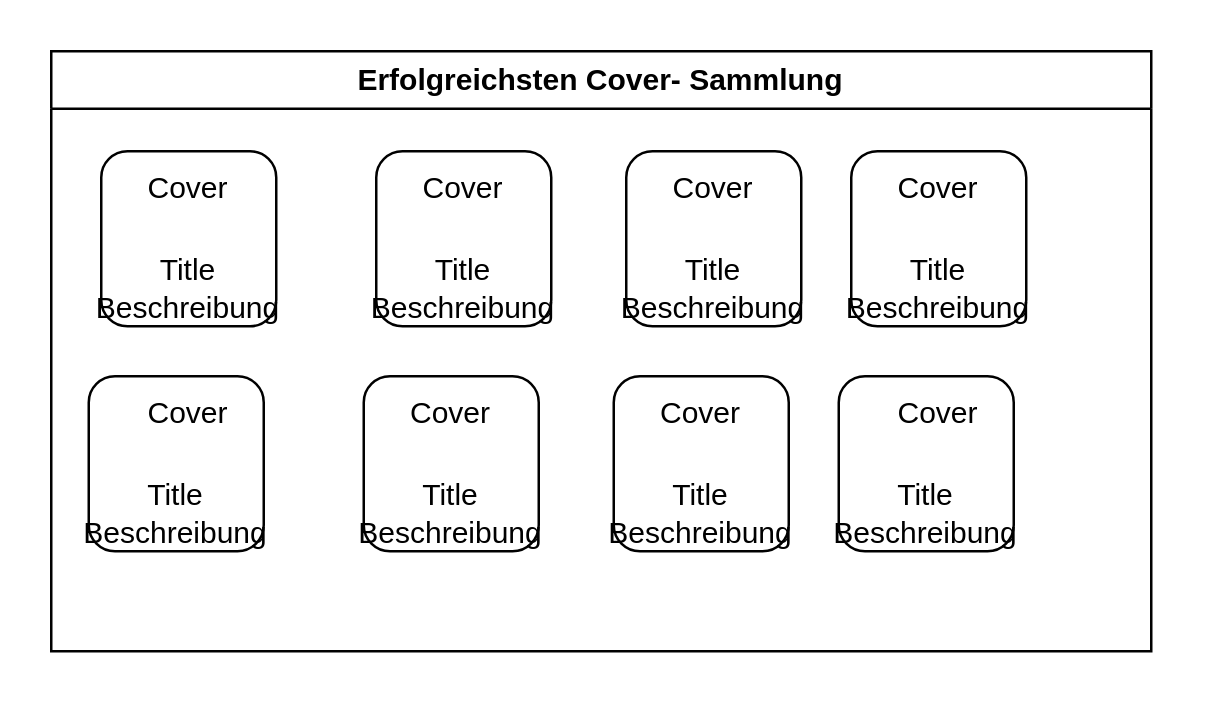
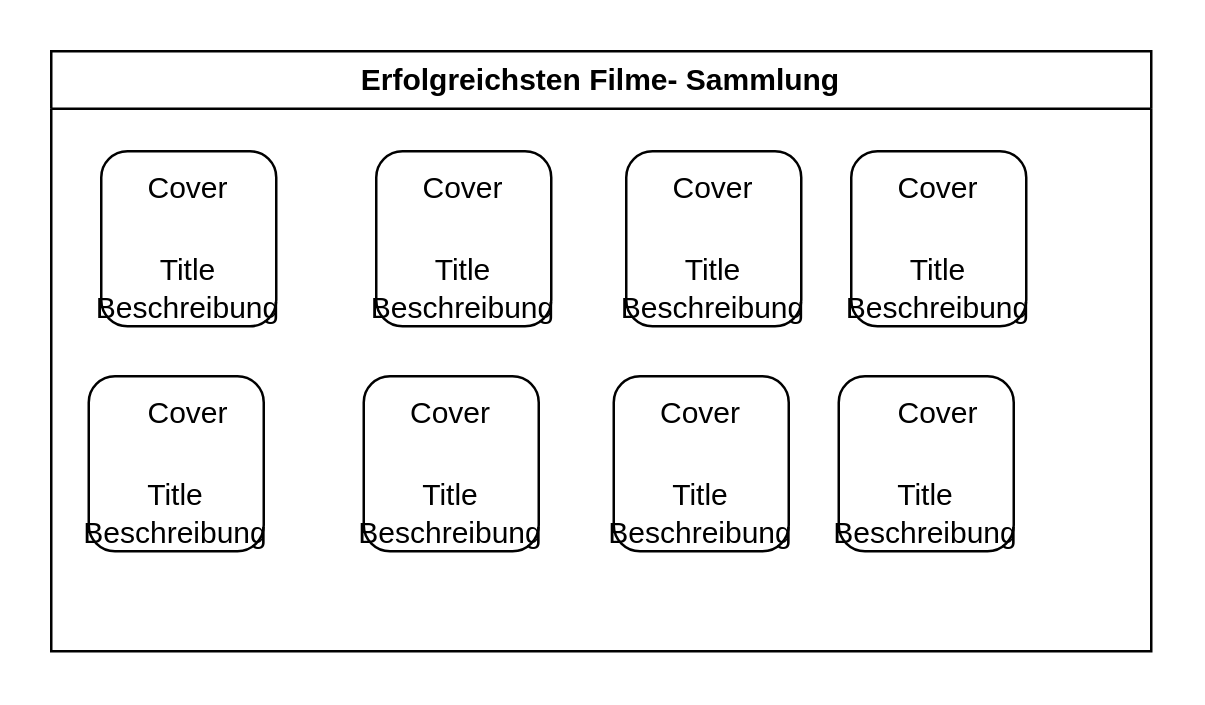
(601, 81) -> (601, 81)
